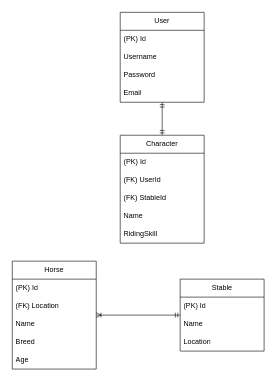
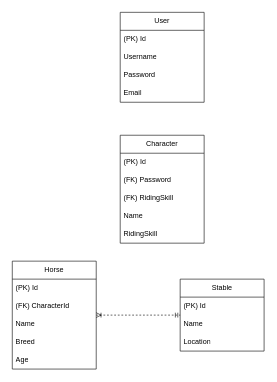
(162, 119) -> none
(145, 180) -> (149, 180)
(148, 198) -> (151, 198)
(40, 306) -> (47, 306)
(138, 315) -> (138, 315)
